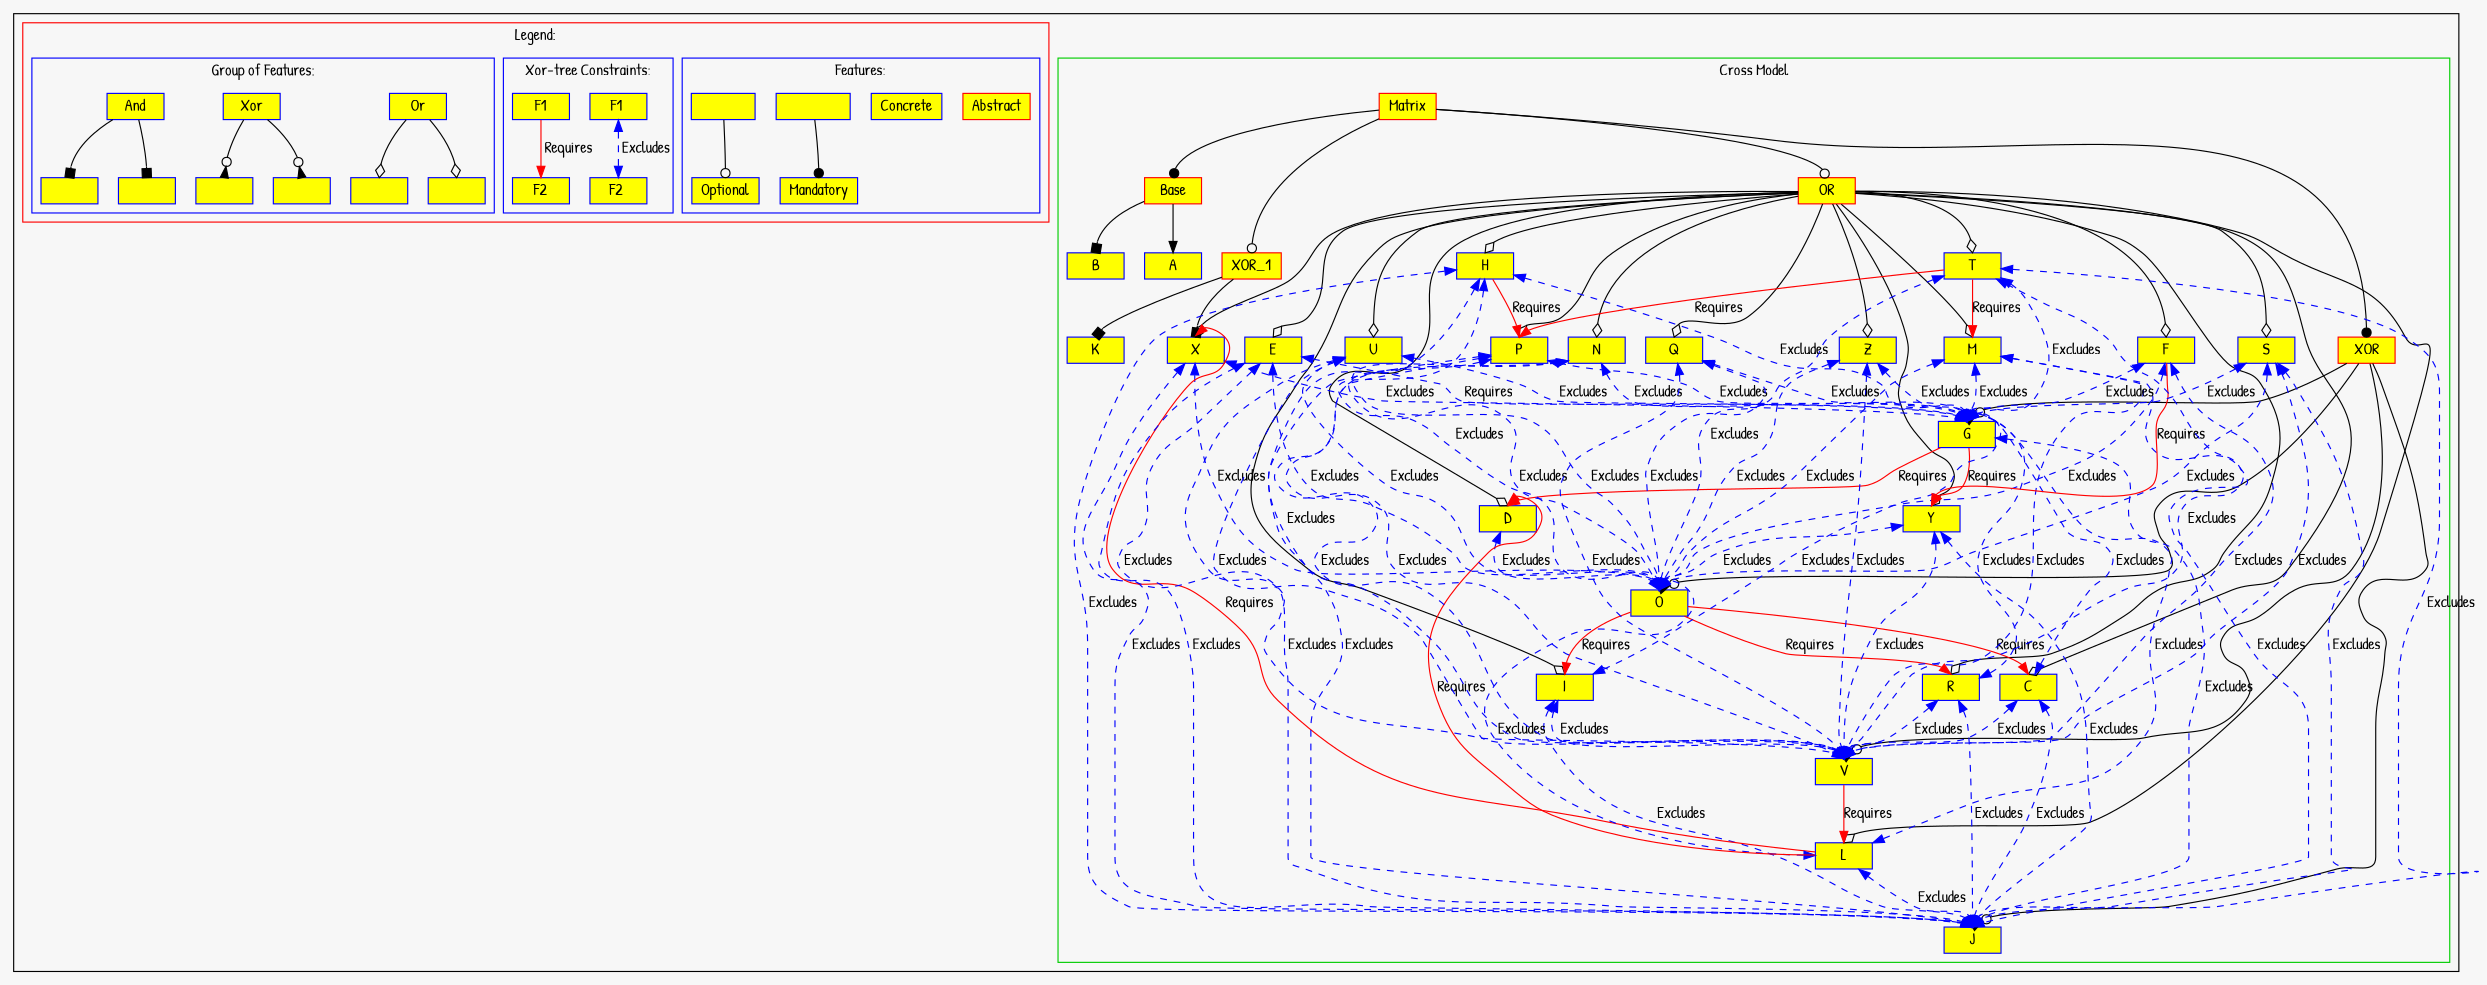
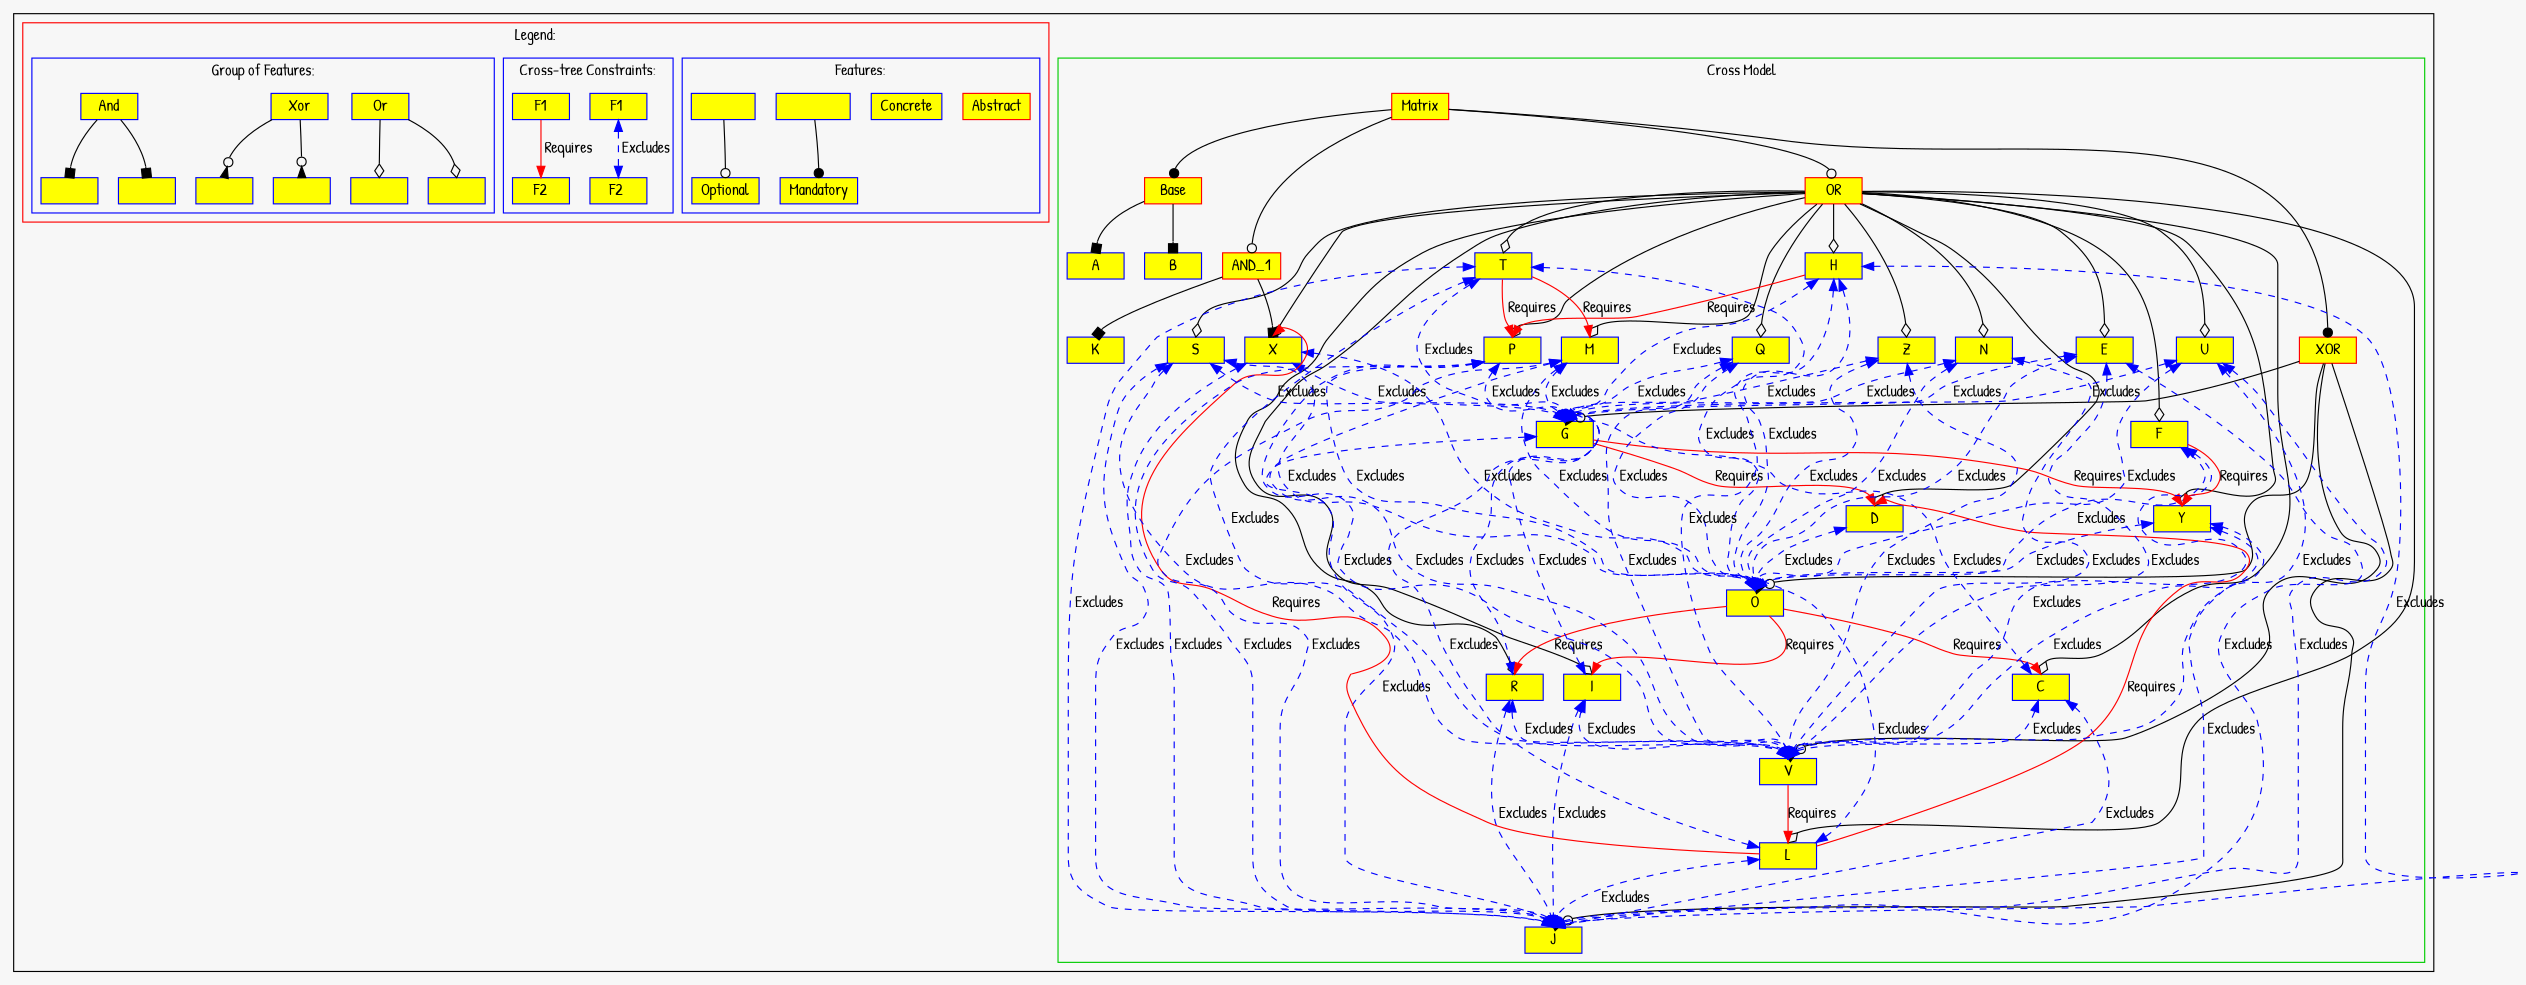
(588, 71) -> (588, 71)
(1173, 223) -> (1117, 217)
(1252, 266) -> (1252, 266)
(1487, 392) -> (1976, 392)
(2077, 395) -> none
